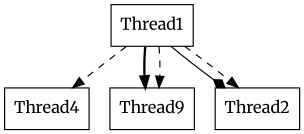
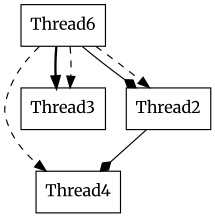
(152, 25) -> (63, 25)
(152, 109) -> (63, 109)
none -> (128, 146)
